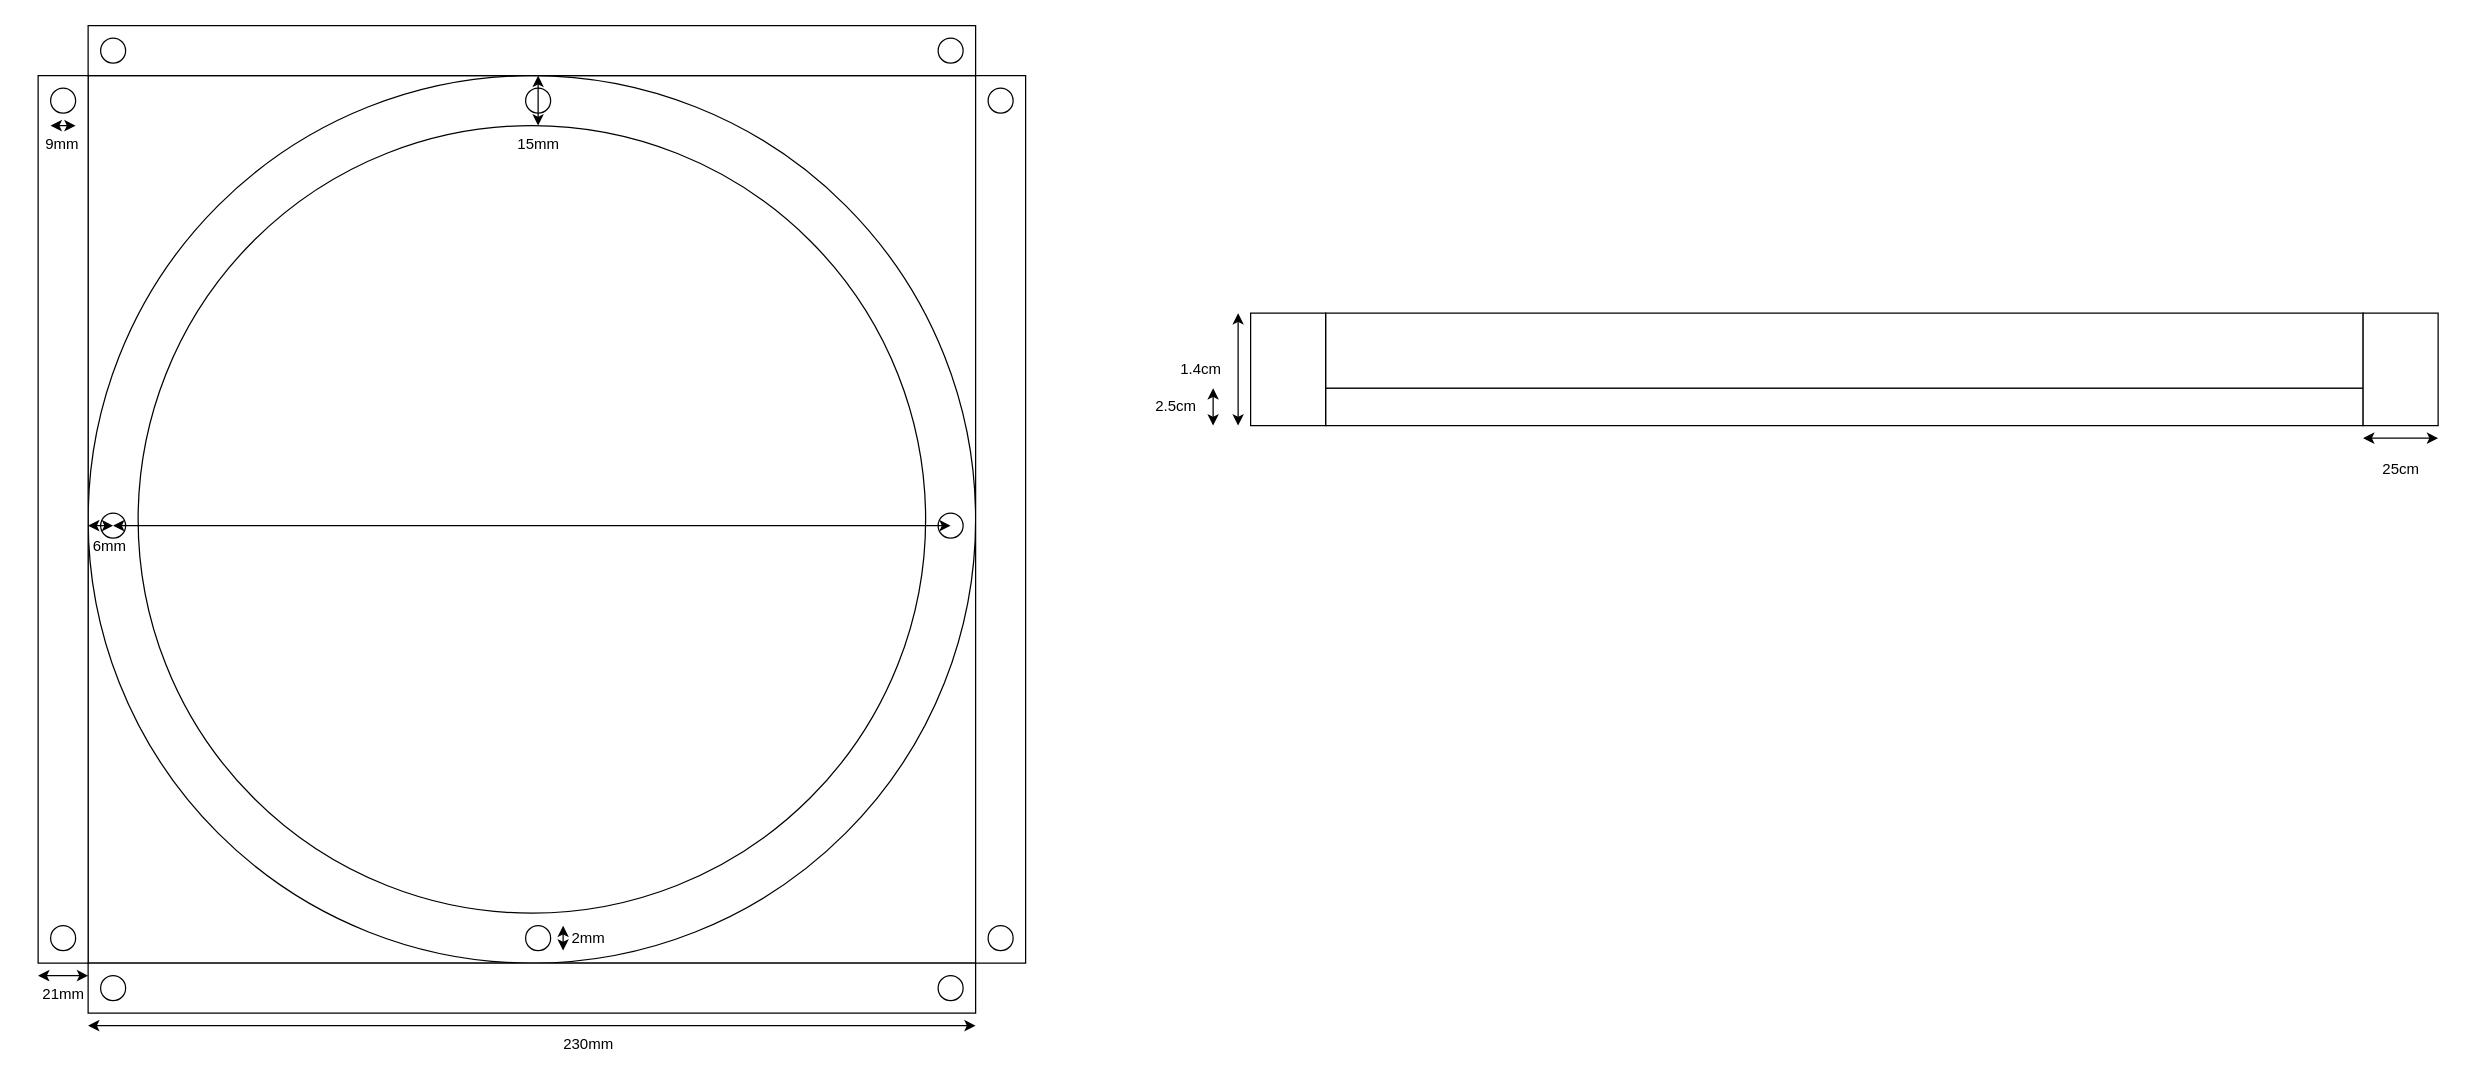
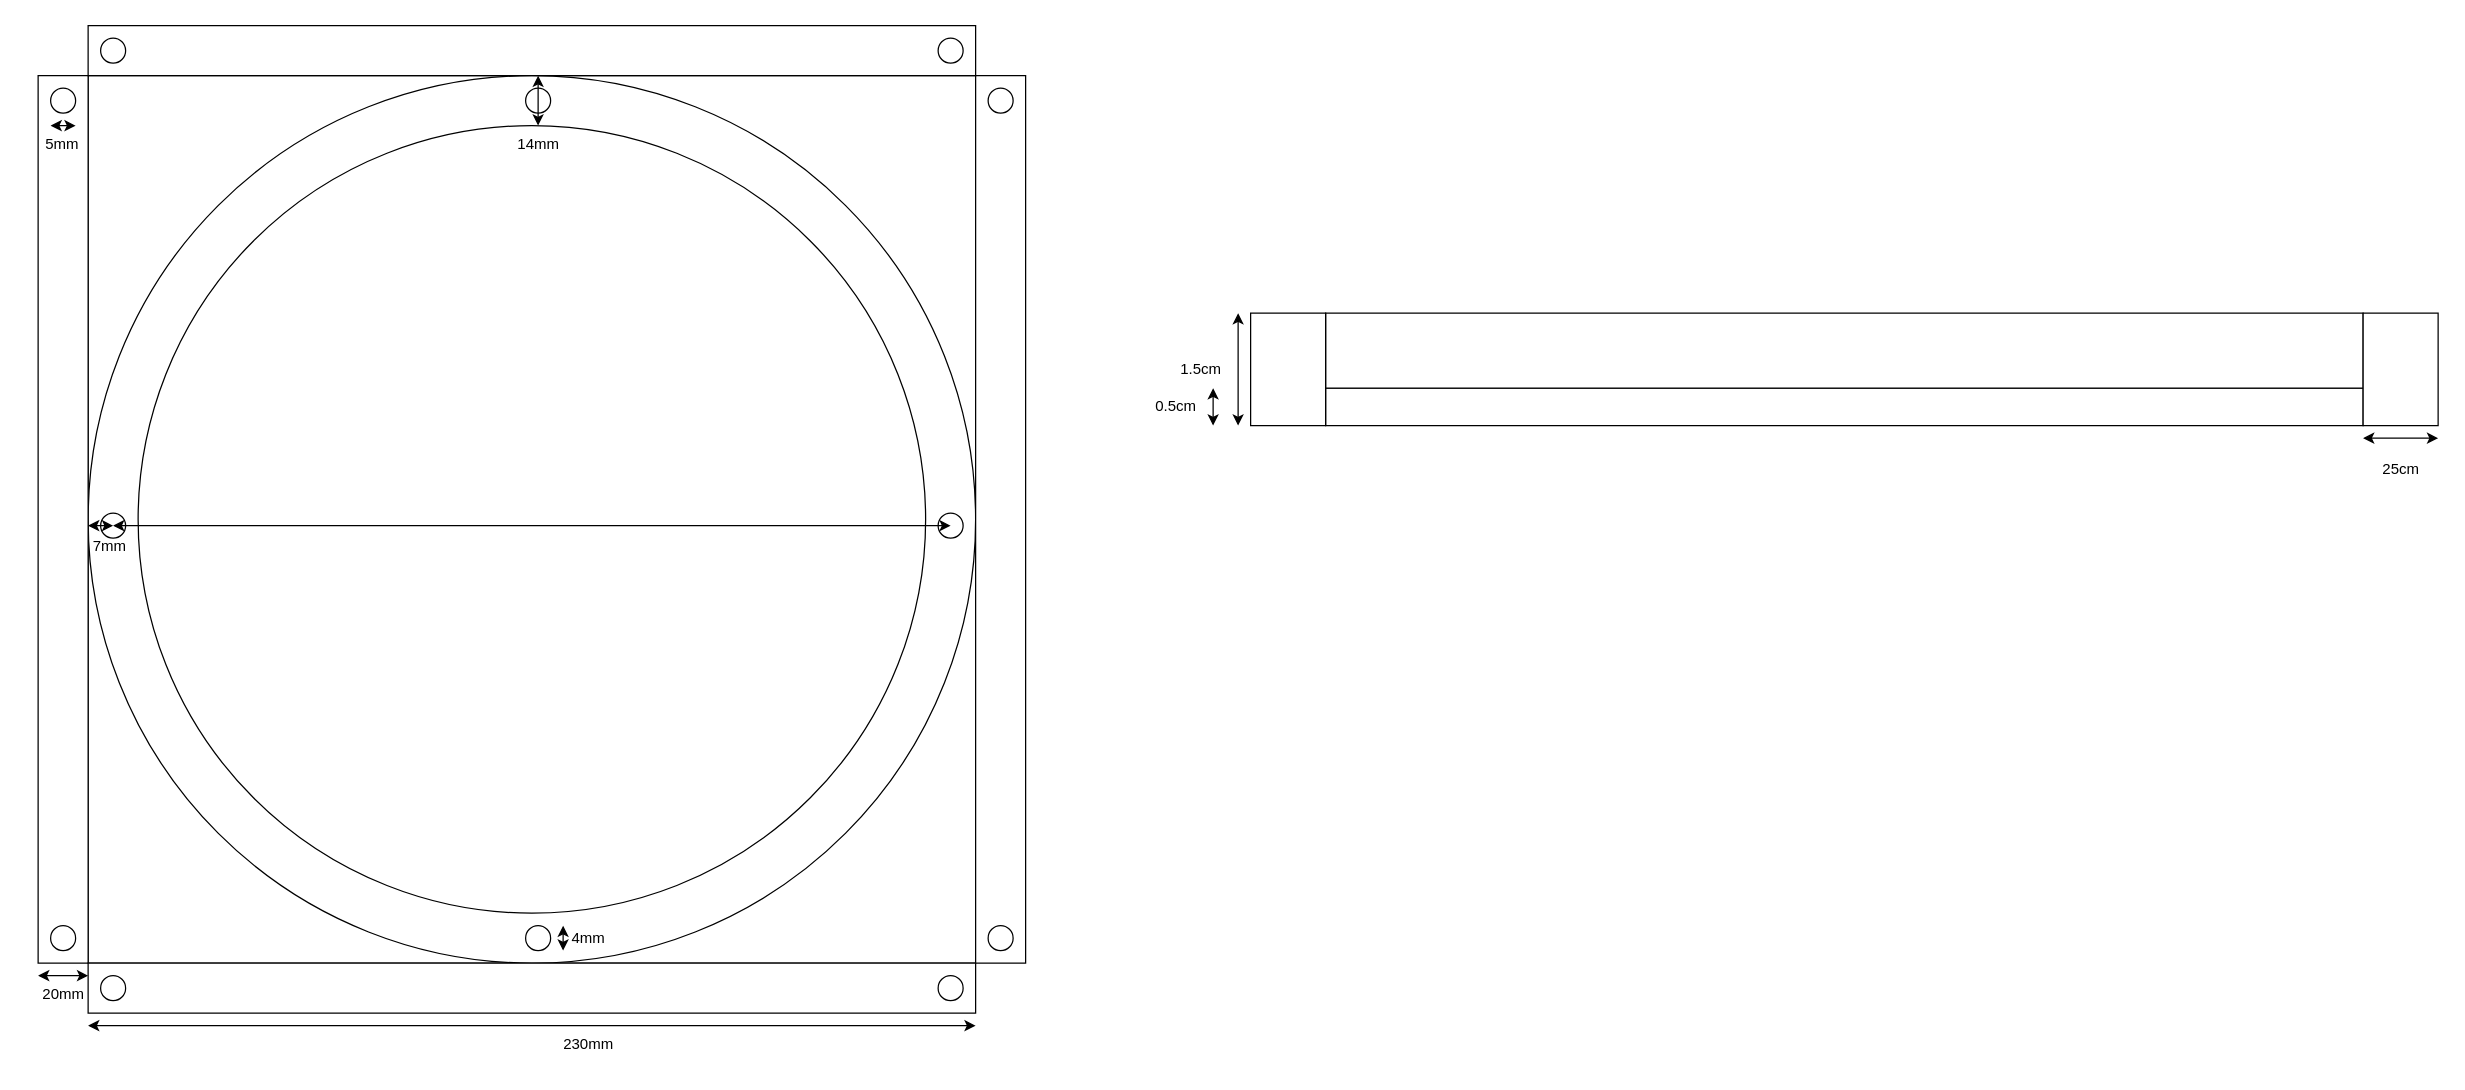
(63, 144) -> (63, 144)
(539, 144) -> (539, 144)
(1201, 369) -> (1201, 369)
(1176, 407) -> (1176, 407)
(110, 547) -> (110, 547)
(589, 938) -> (589, 938)
(64, 994) -> (64, 994)
